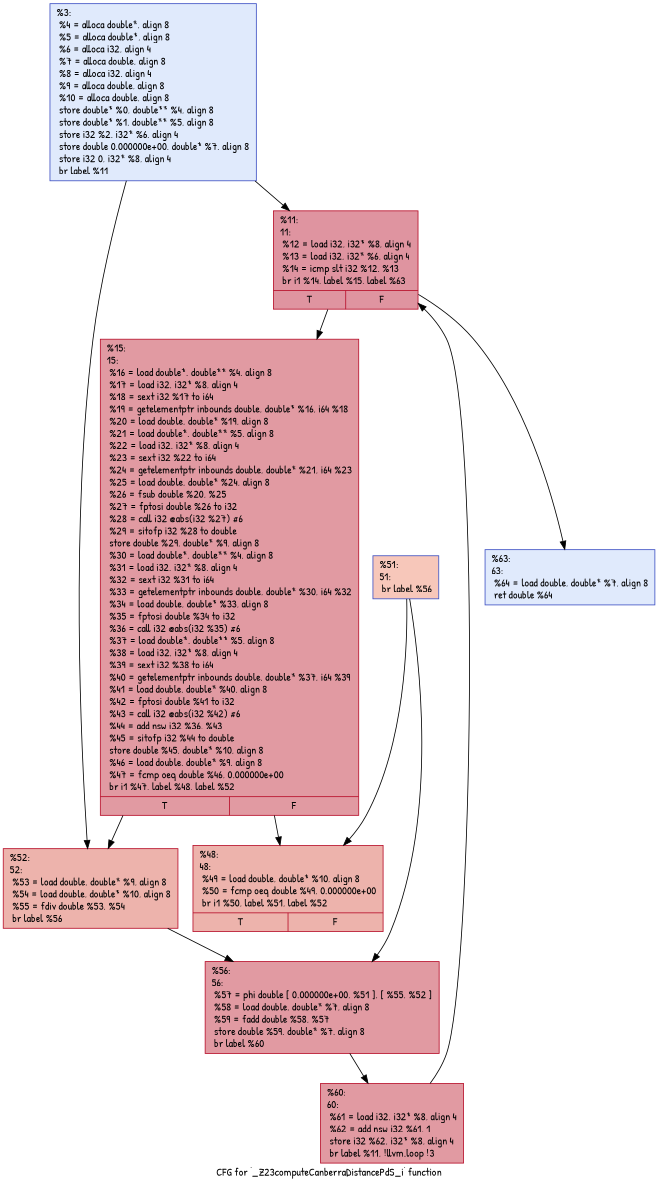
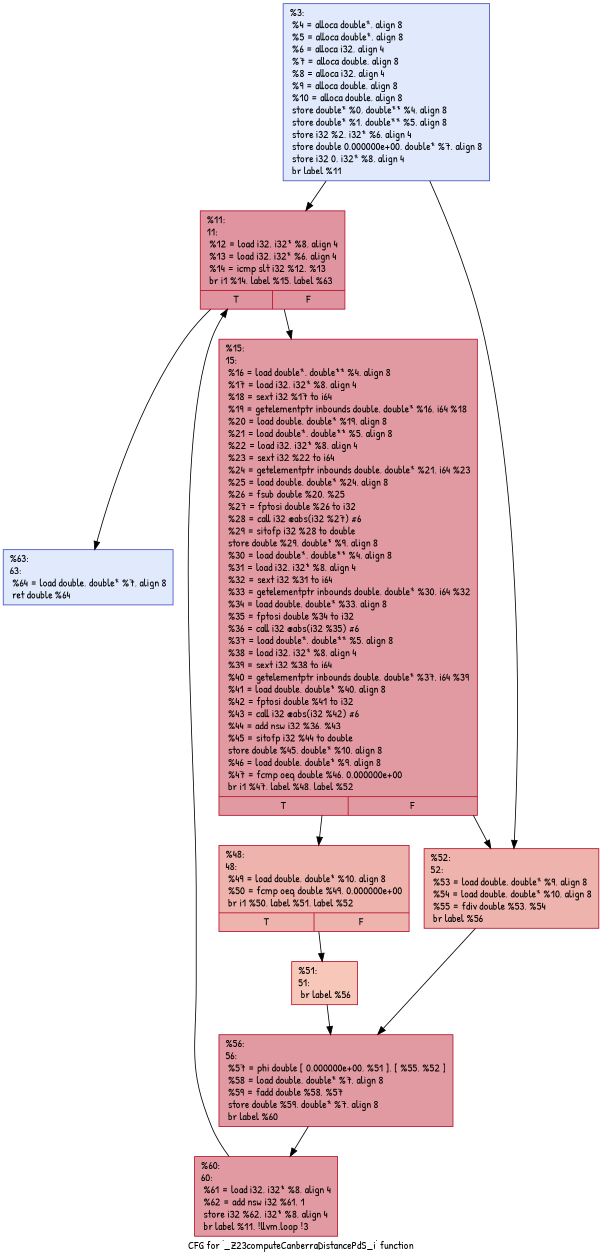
(406, 577) -> (325, 983)
(397, 724) -> (320, 942)
